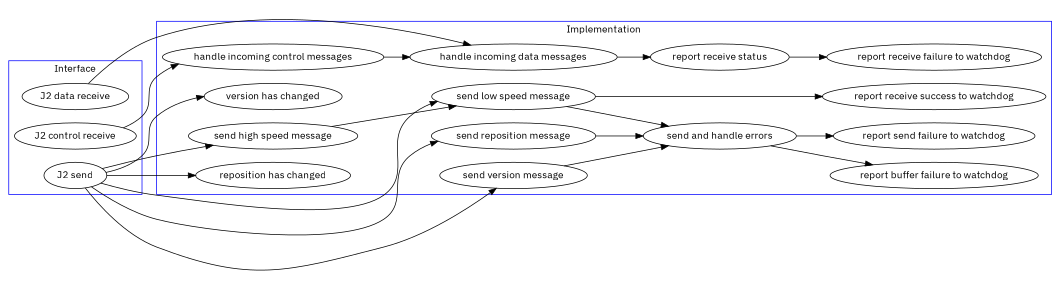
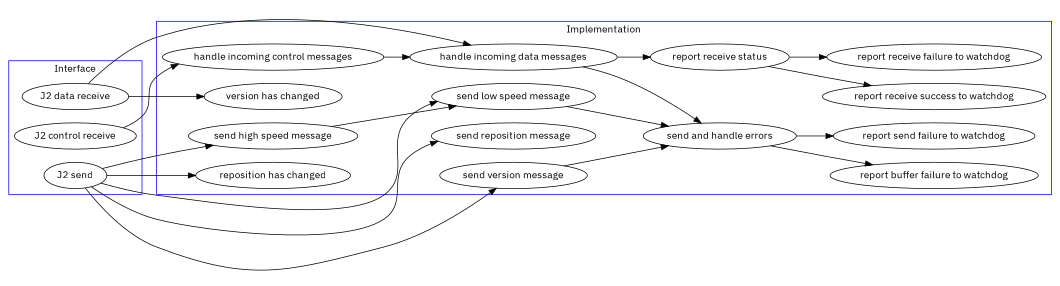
(705, 97) -> (816, 76)
(149, 134) -> (163, 97)
(616, 136) -> (641, 88)
